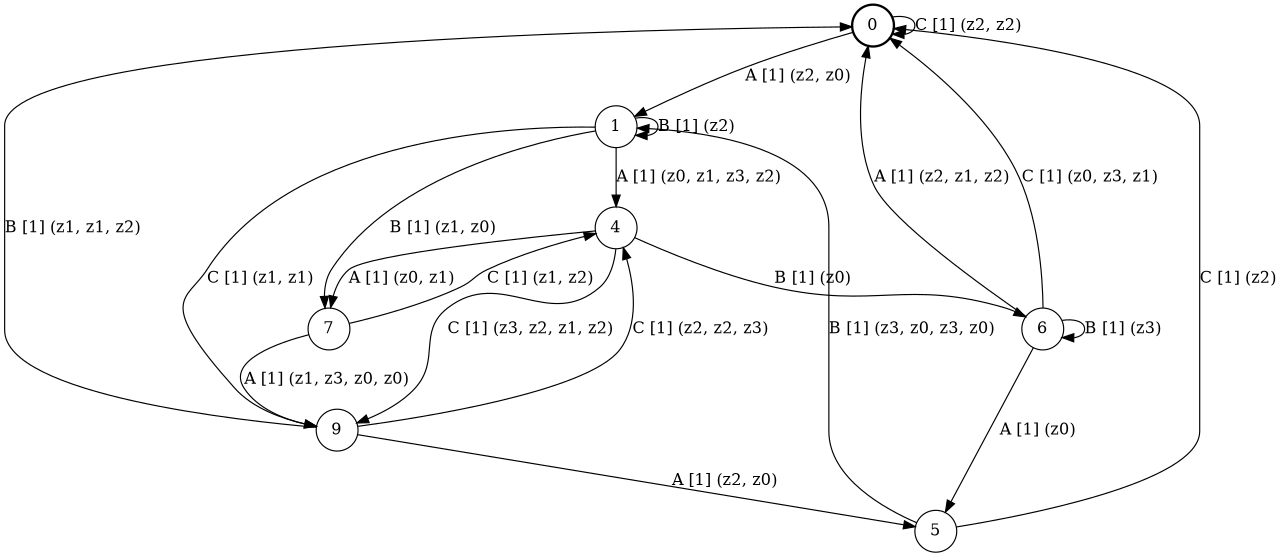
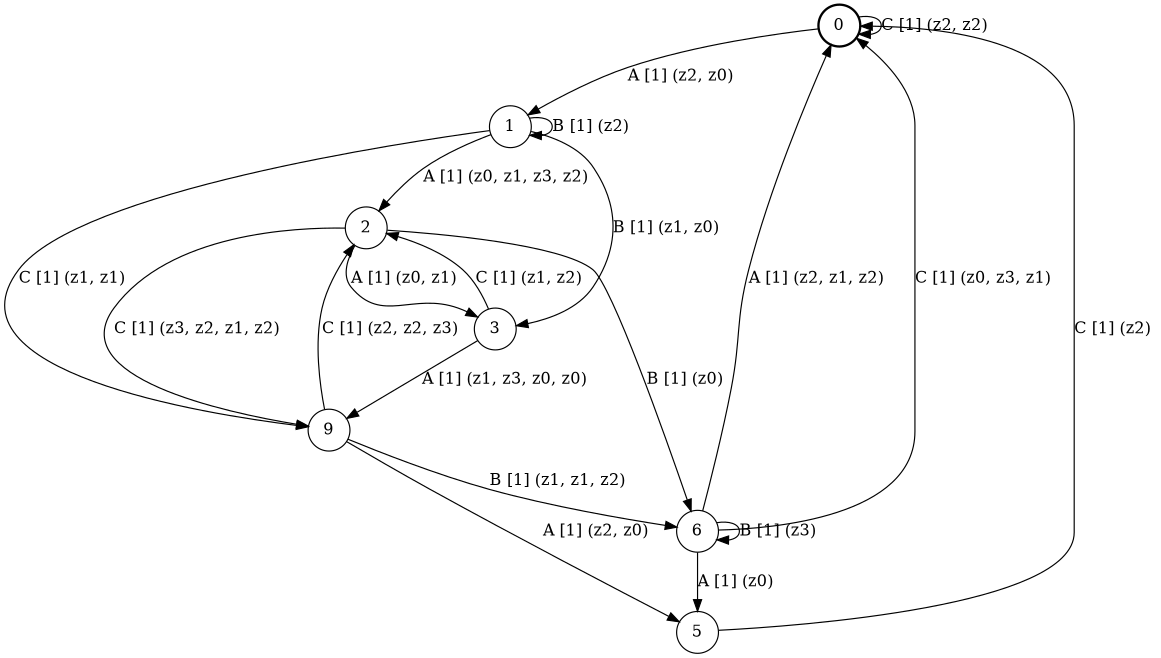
(144, 70) -> (504, 493)
(616, 228) -> (366, 228)
(829, 284) -> none
(329, 329) -> (495, 329)
